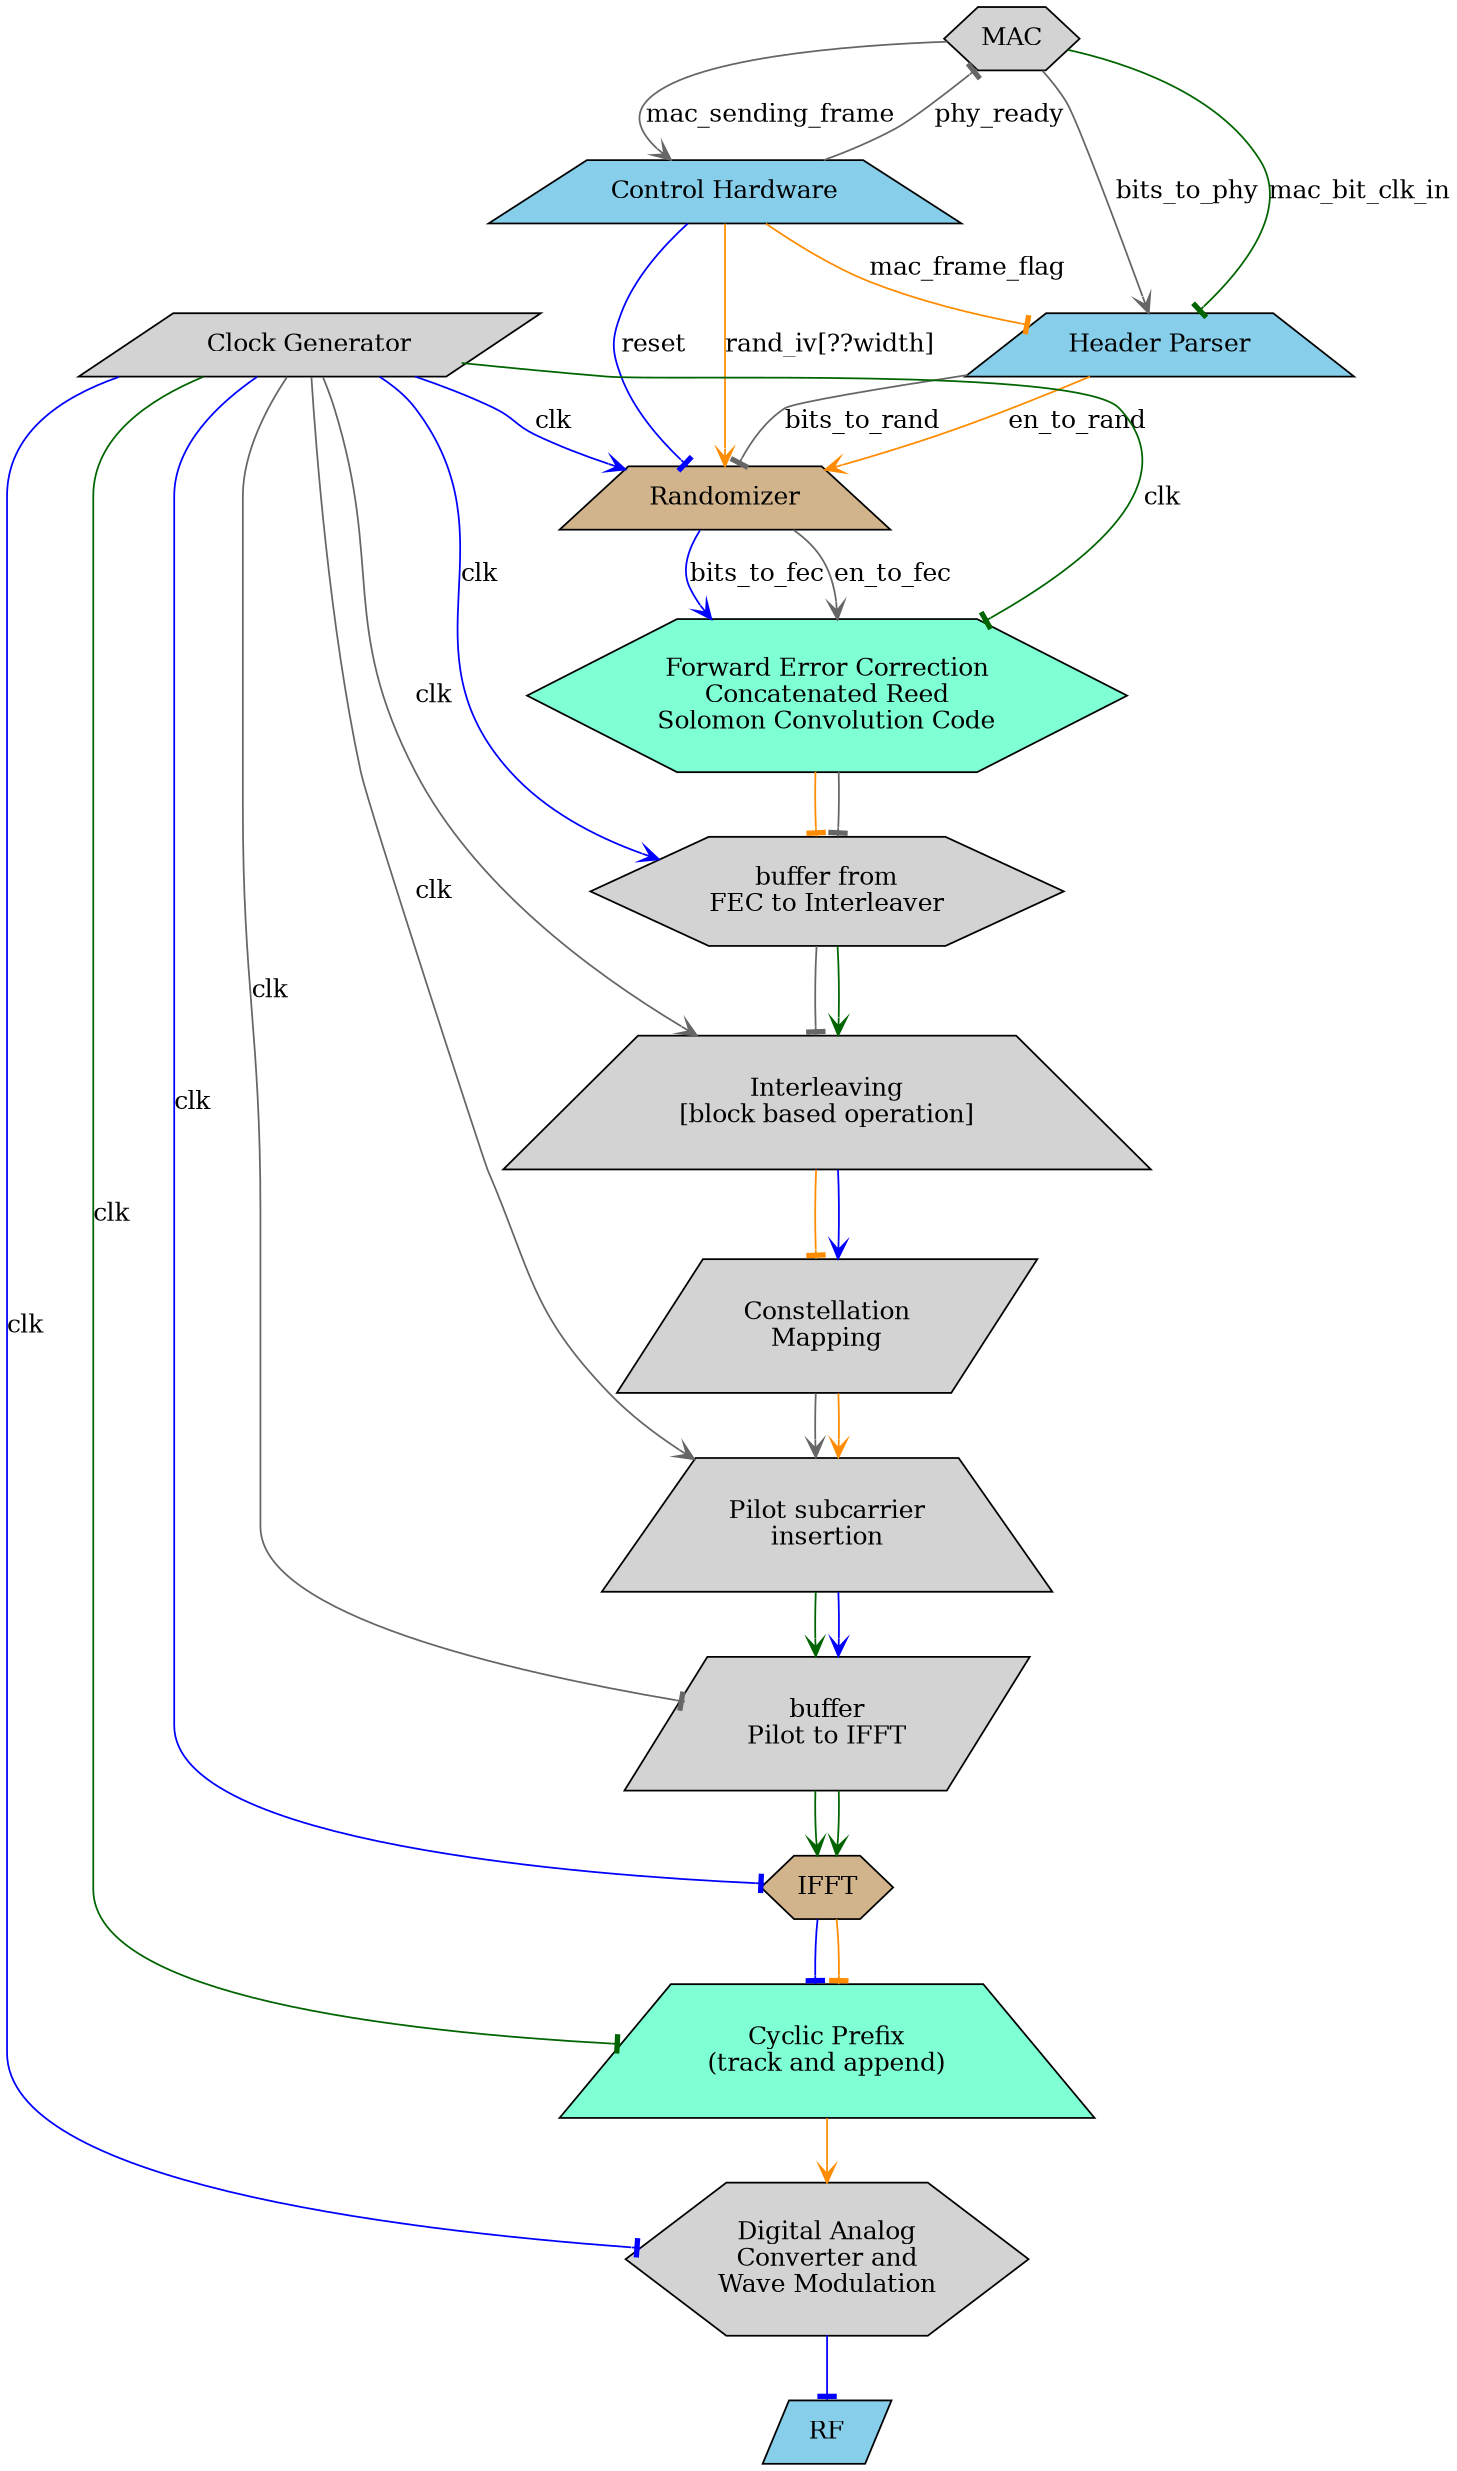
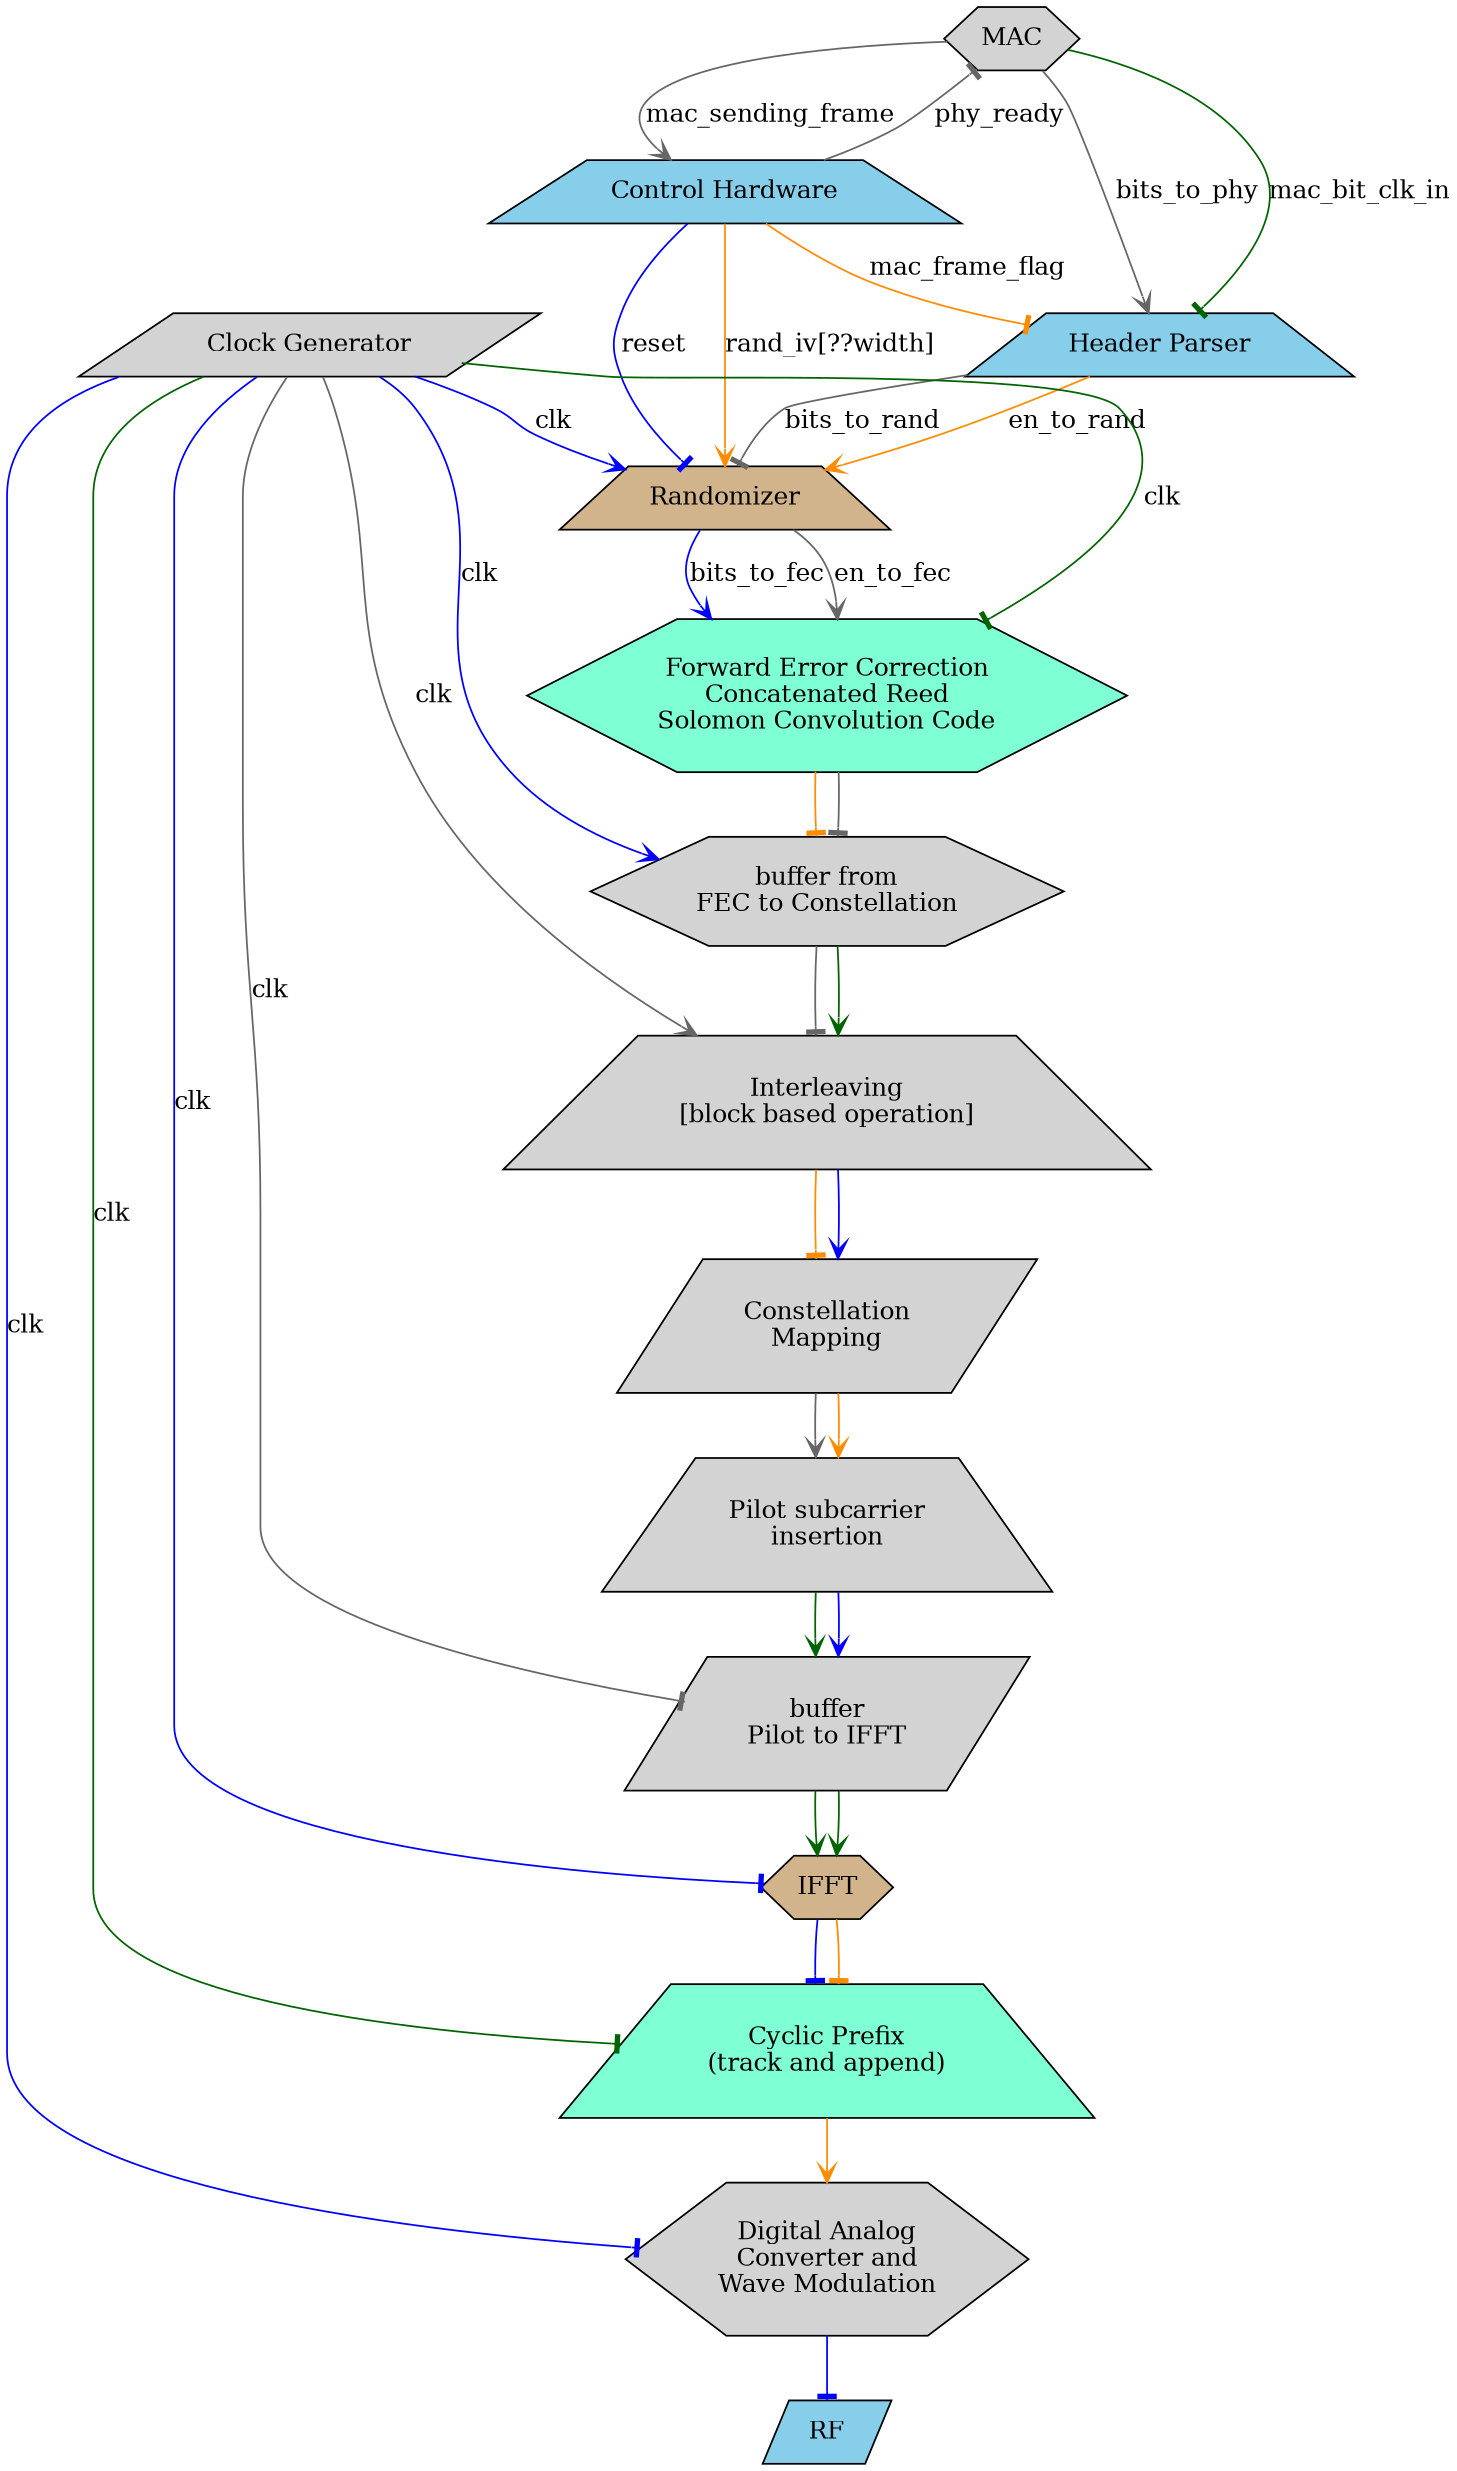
(827, 891) -> (827, 891)
(415, 947) -> none
